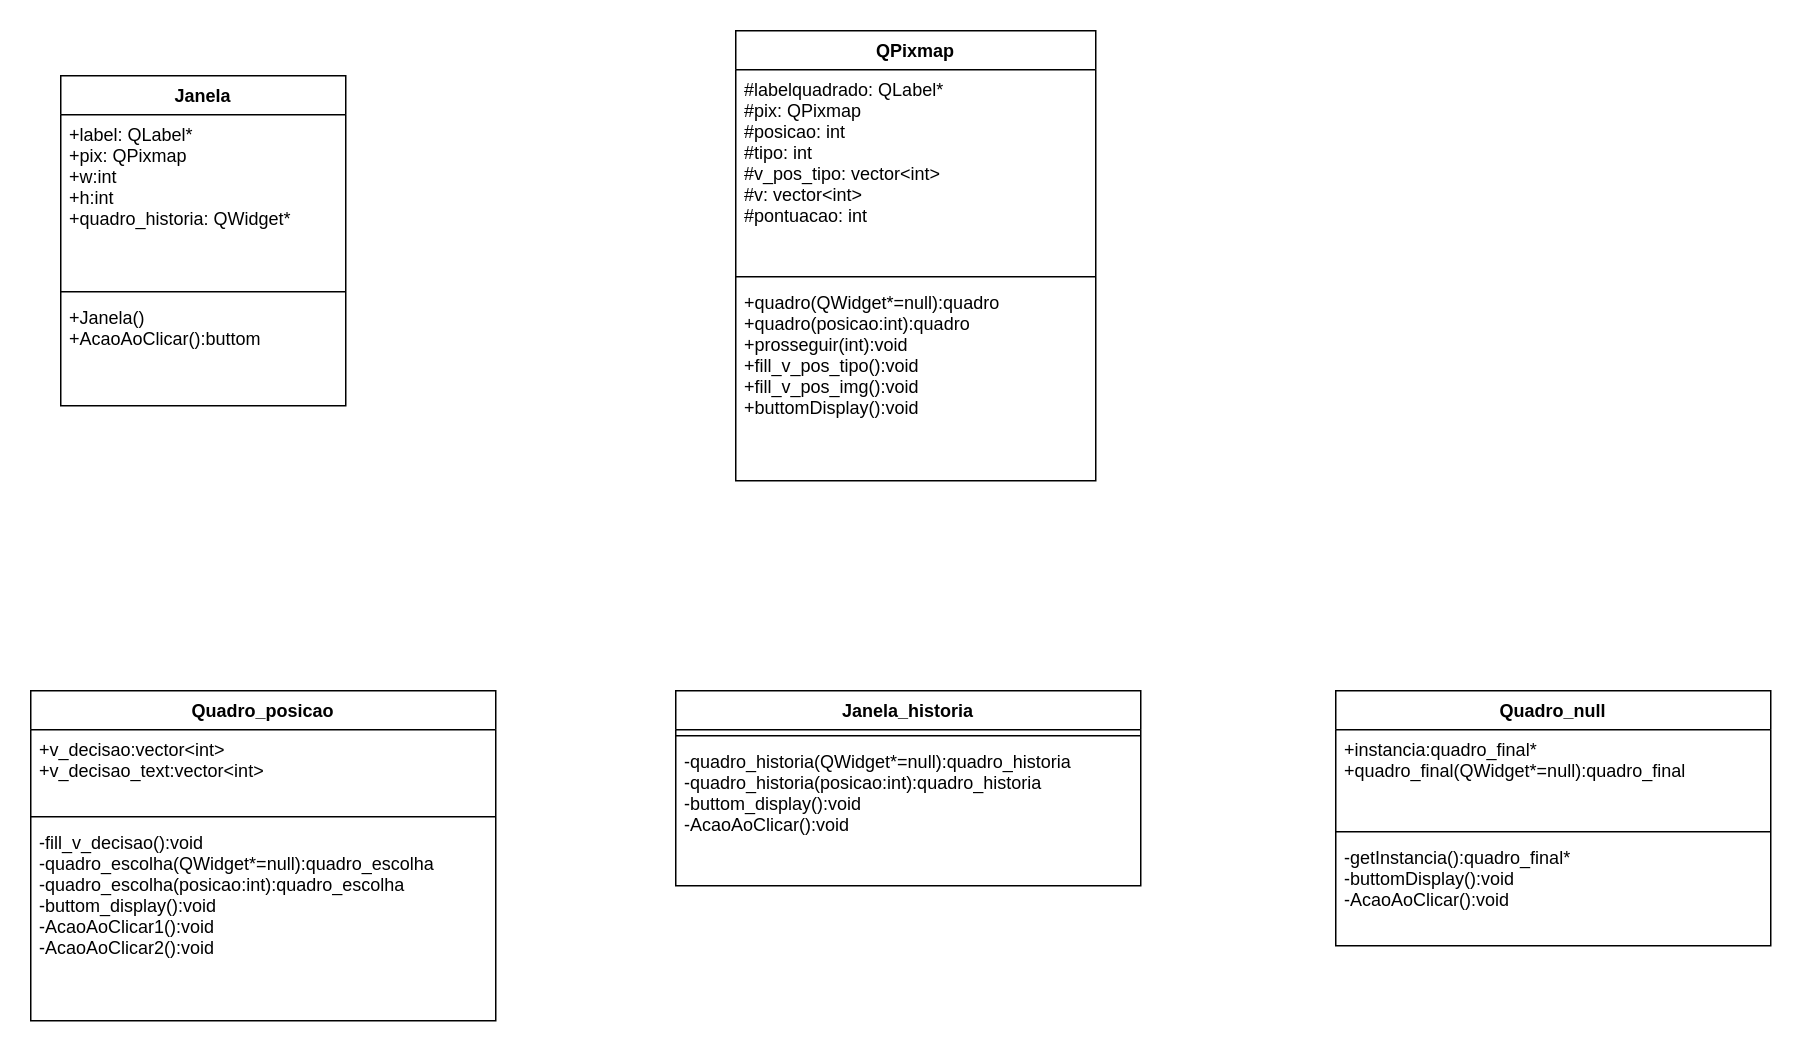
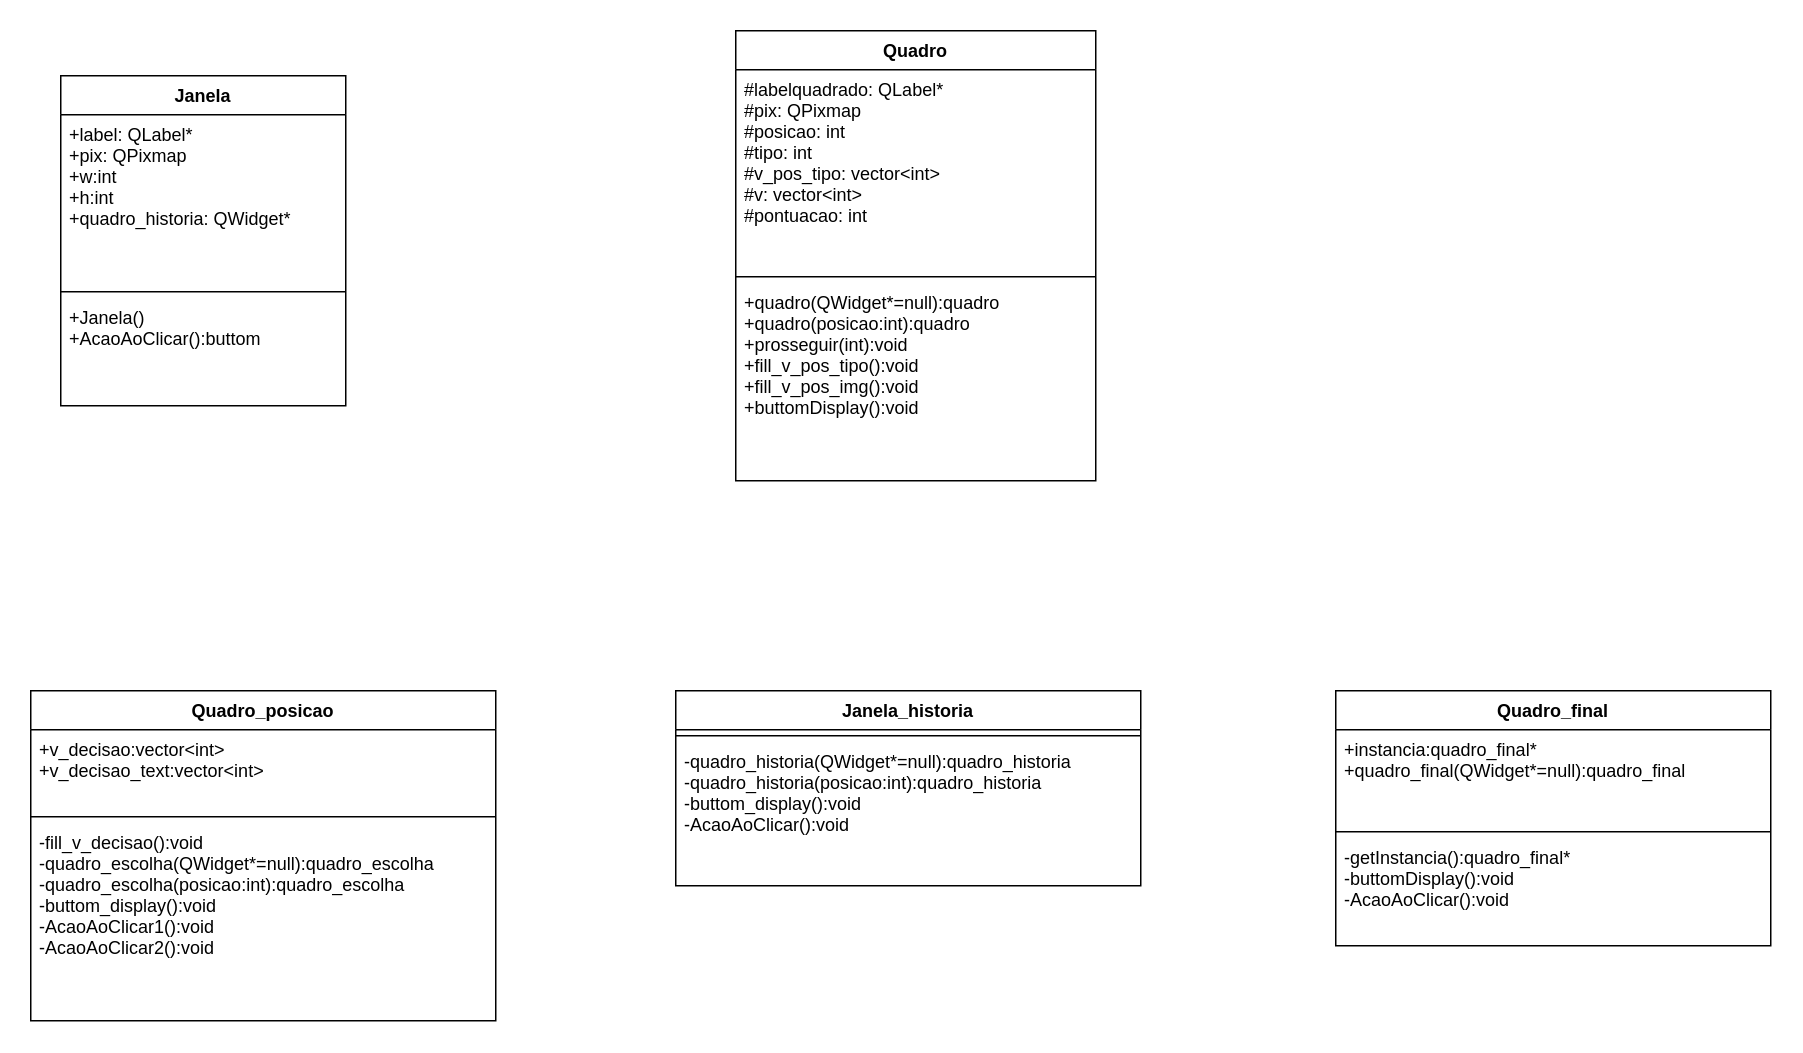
(915, 51) -> (915, 51)
(1553, 711) -> (1553, 711)
